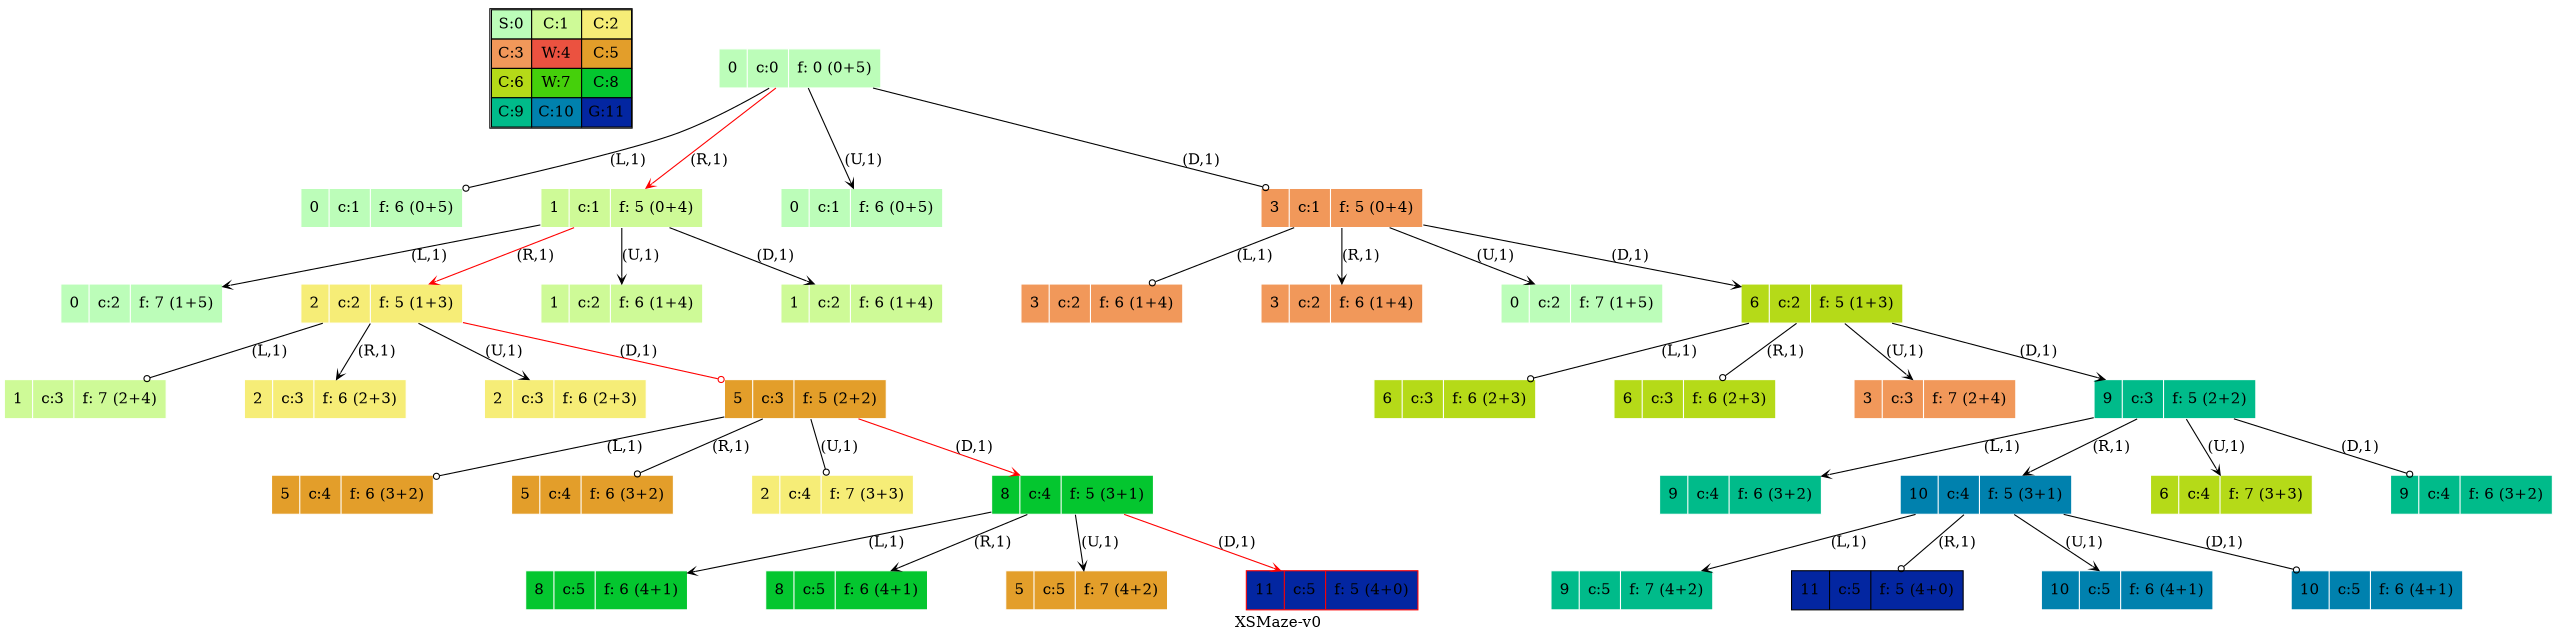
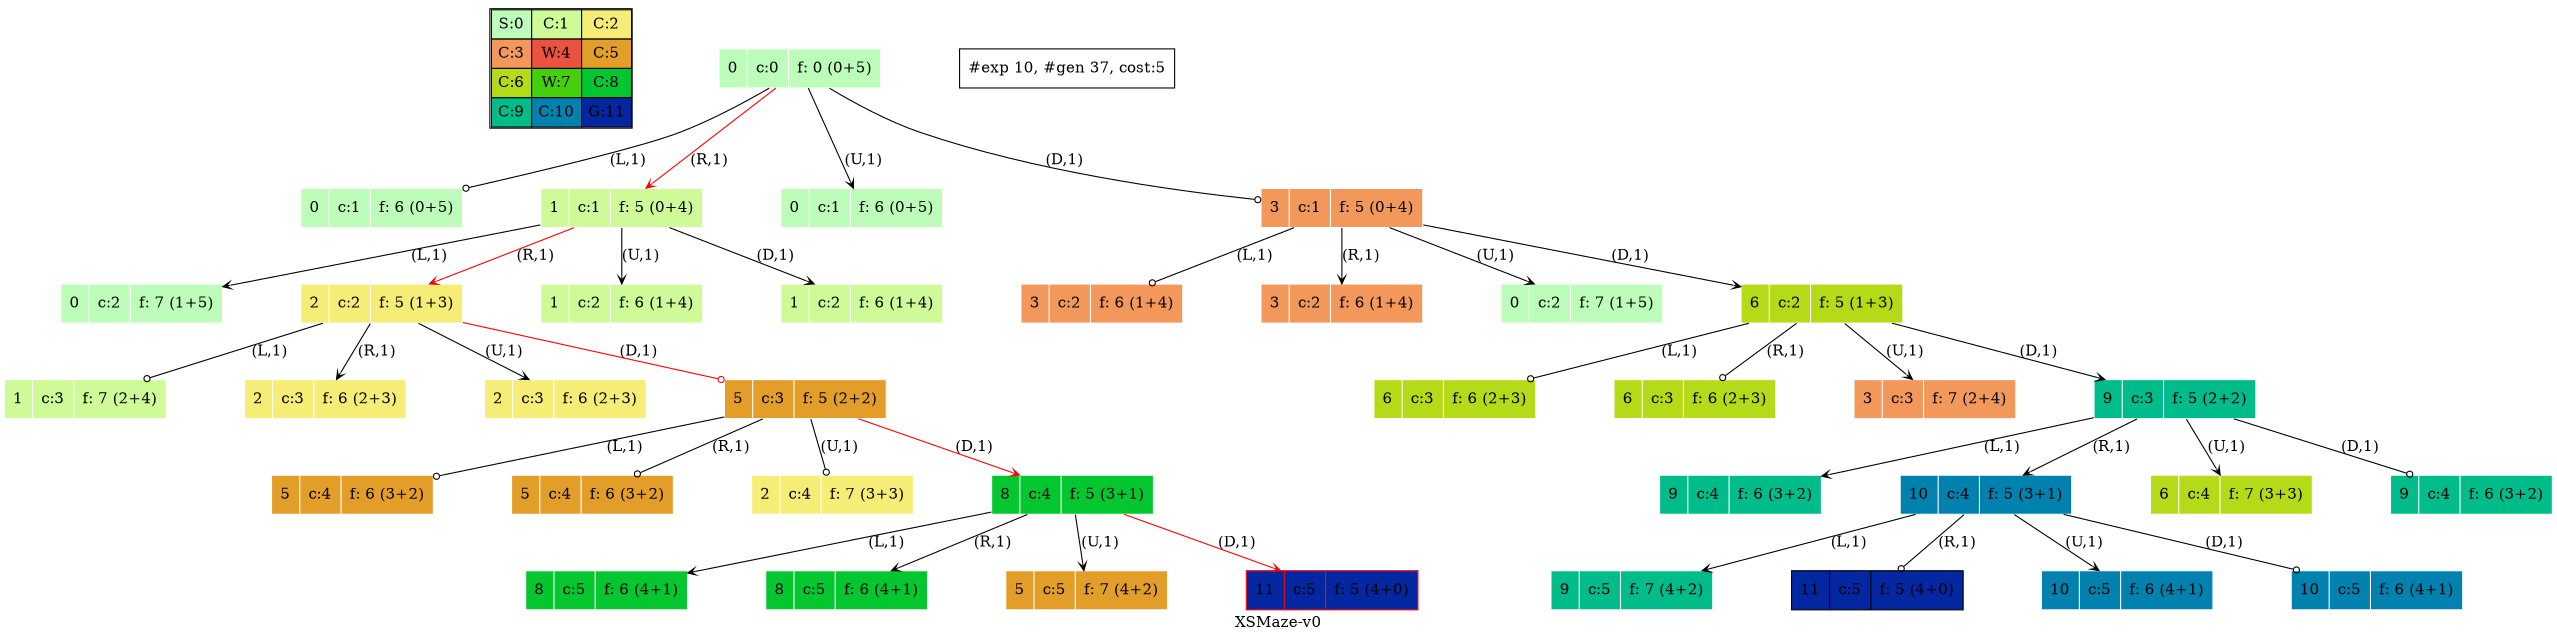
none -> (1067, 68)
